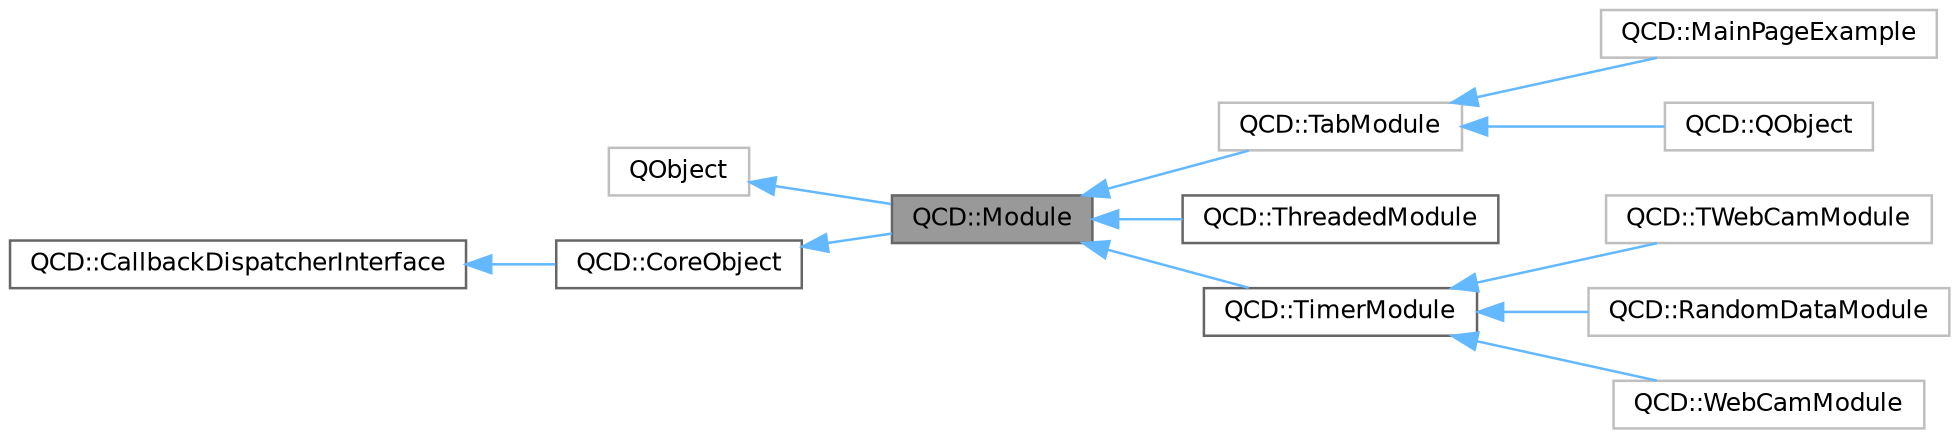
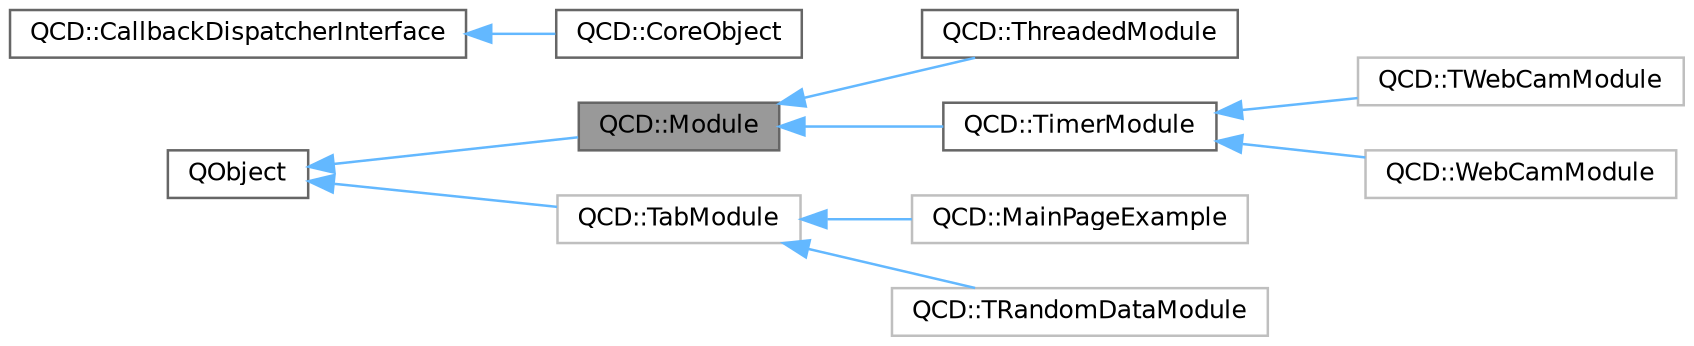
(1769, 127) -> (1080, 312)
(1178, 170) -> (446, 195)
(679, 172) -> (238, 174)
(860, 238) -> none
(1769, 312) -> none
